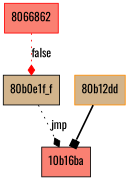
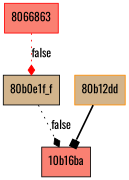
(31, 18) -> (31, 18)
(59, 126) -> (62, 126)
